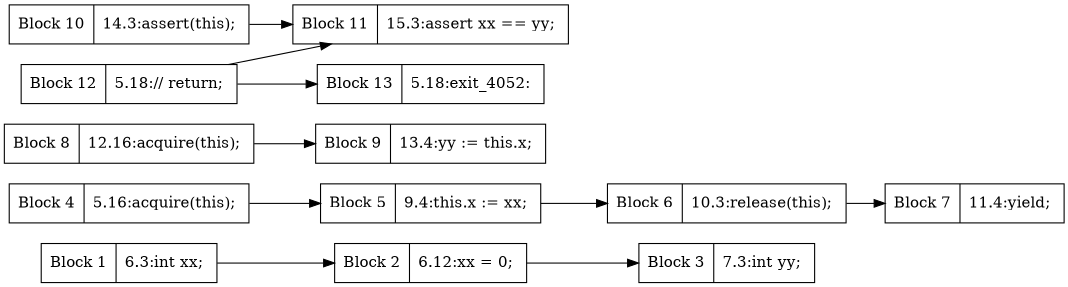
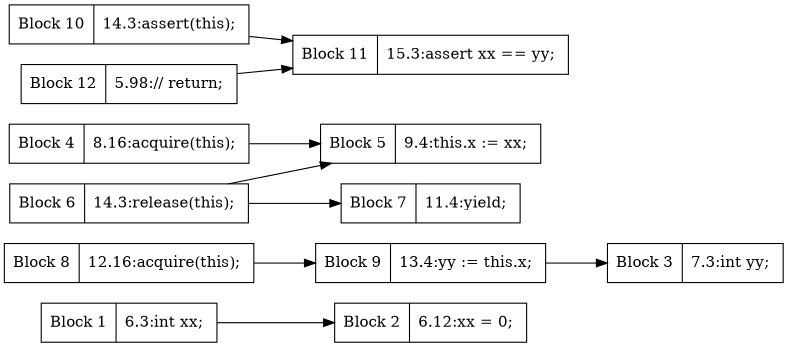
(171, 84) -> (171, 84)
(431, 84) -> none
(167, 203) -> (167, 143)
(569, 203) -> (274, 175)
(764, 203) -> (167, 203)
(577, 263) -> (571, 263)
